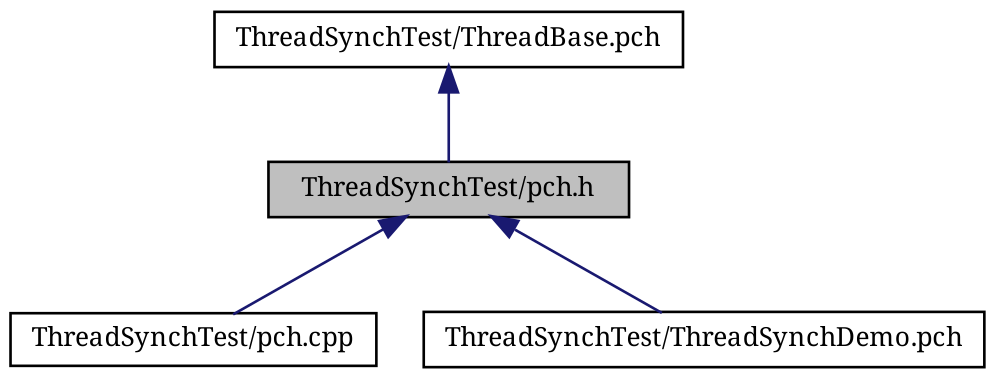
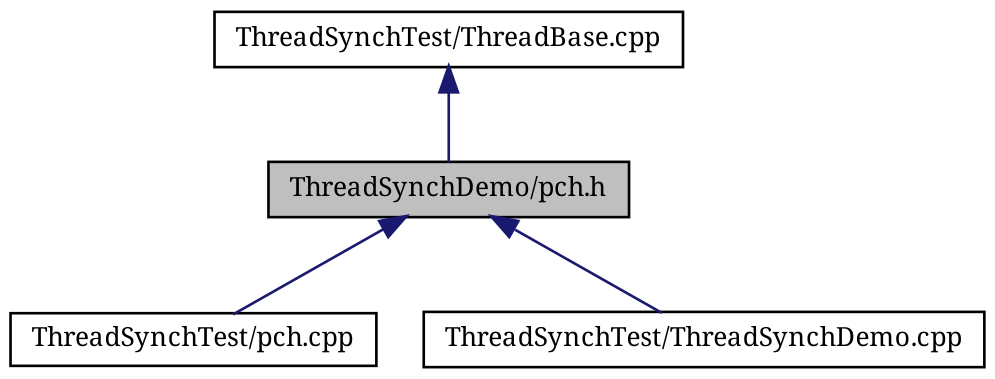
(449, 39) -> (449, 39)
(449, 190) -> (449, 190)
(704, 340) -> (704, 340)
